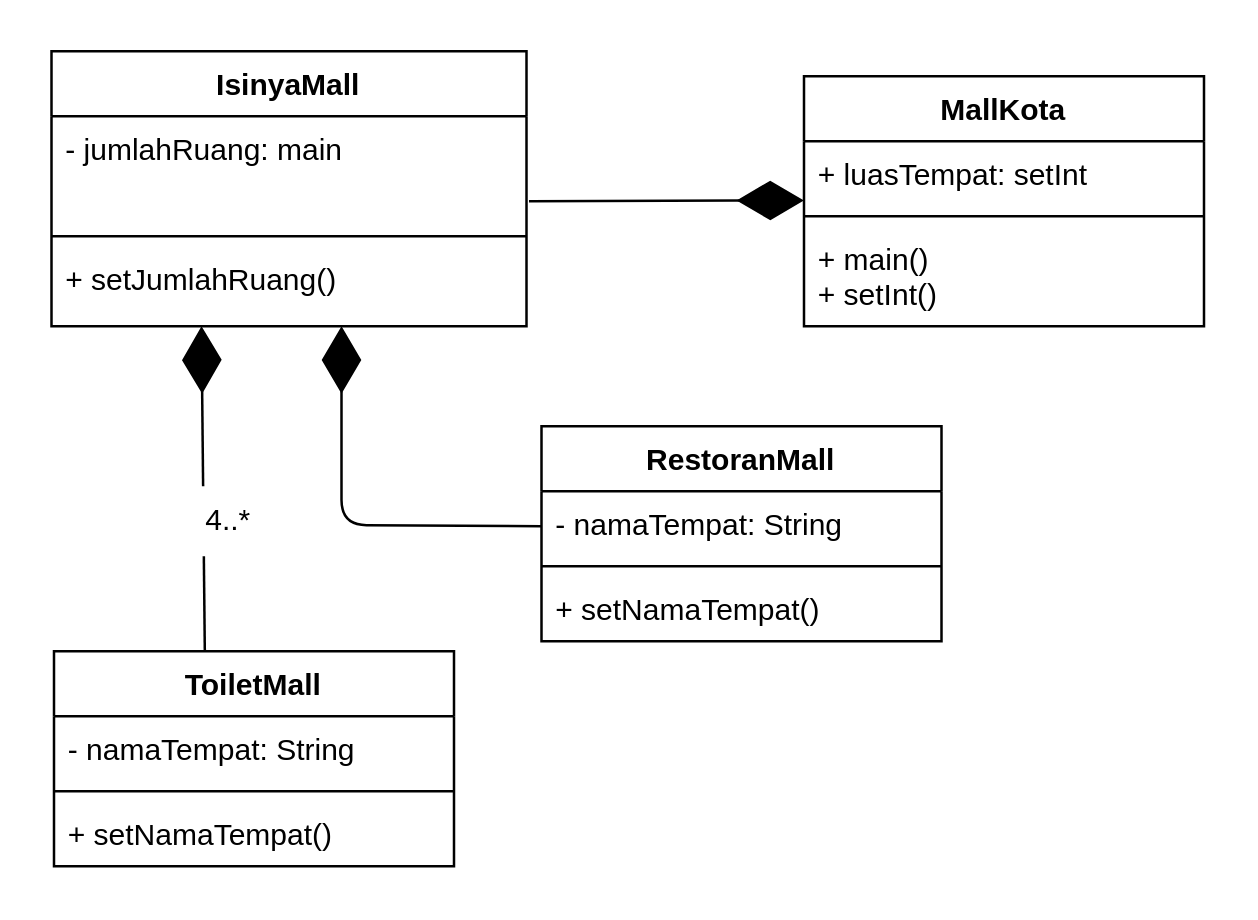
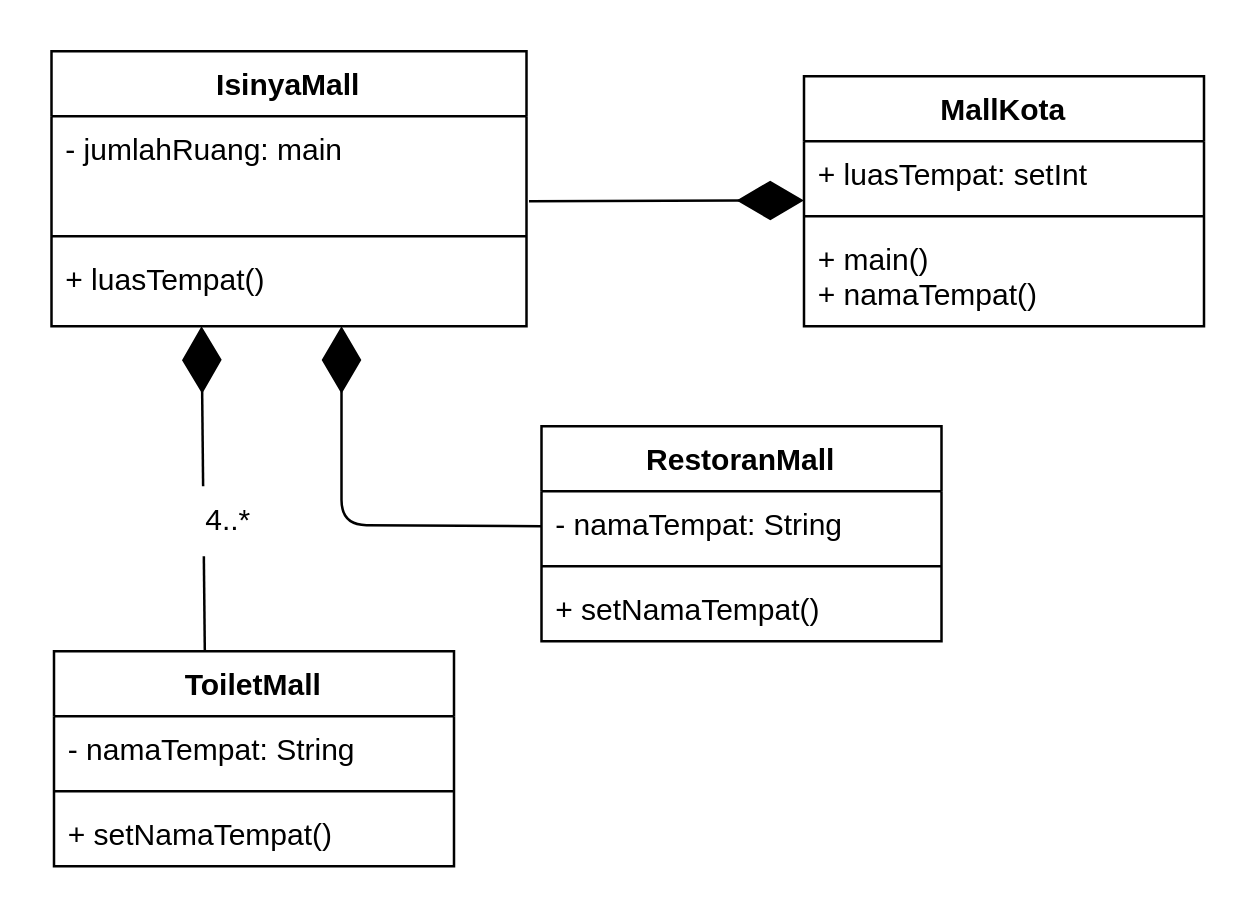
(877, 260) -> (877, 260)
(208, 280) -> (175, 280)
